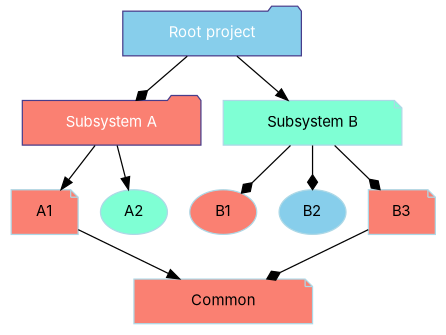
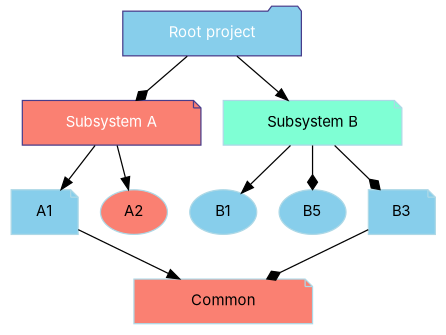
(112, 123) -> (112, 123)
(271, 164) -> (271, 165)
(45, 212) -> (45, 212)
(134, 212) -> (134, 212)
(223, 212) -> (223, 212)
(313, 212) -> (313, 212)
(402, 212) -> (402, 212)
